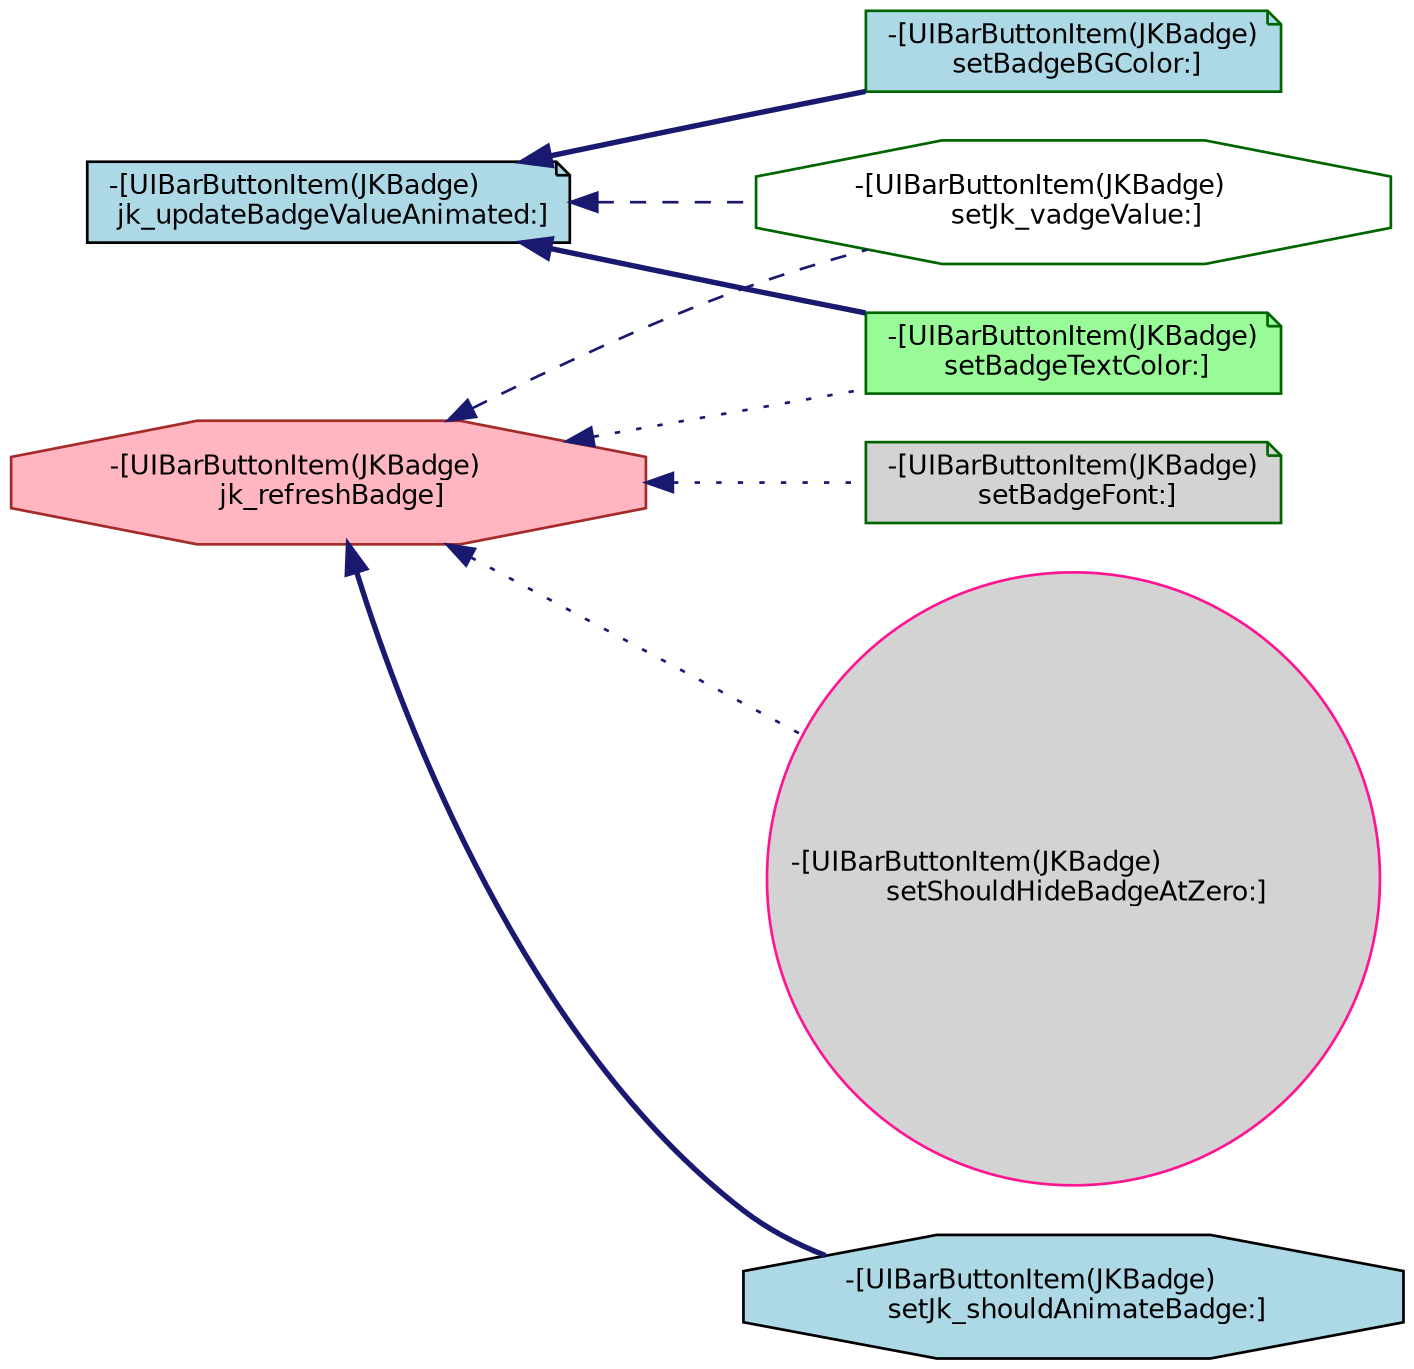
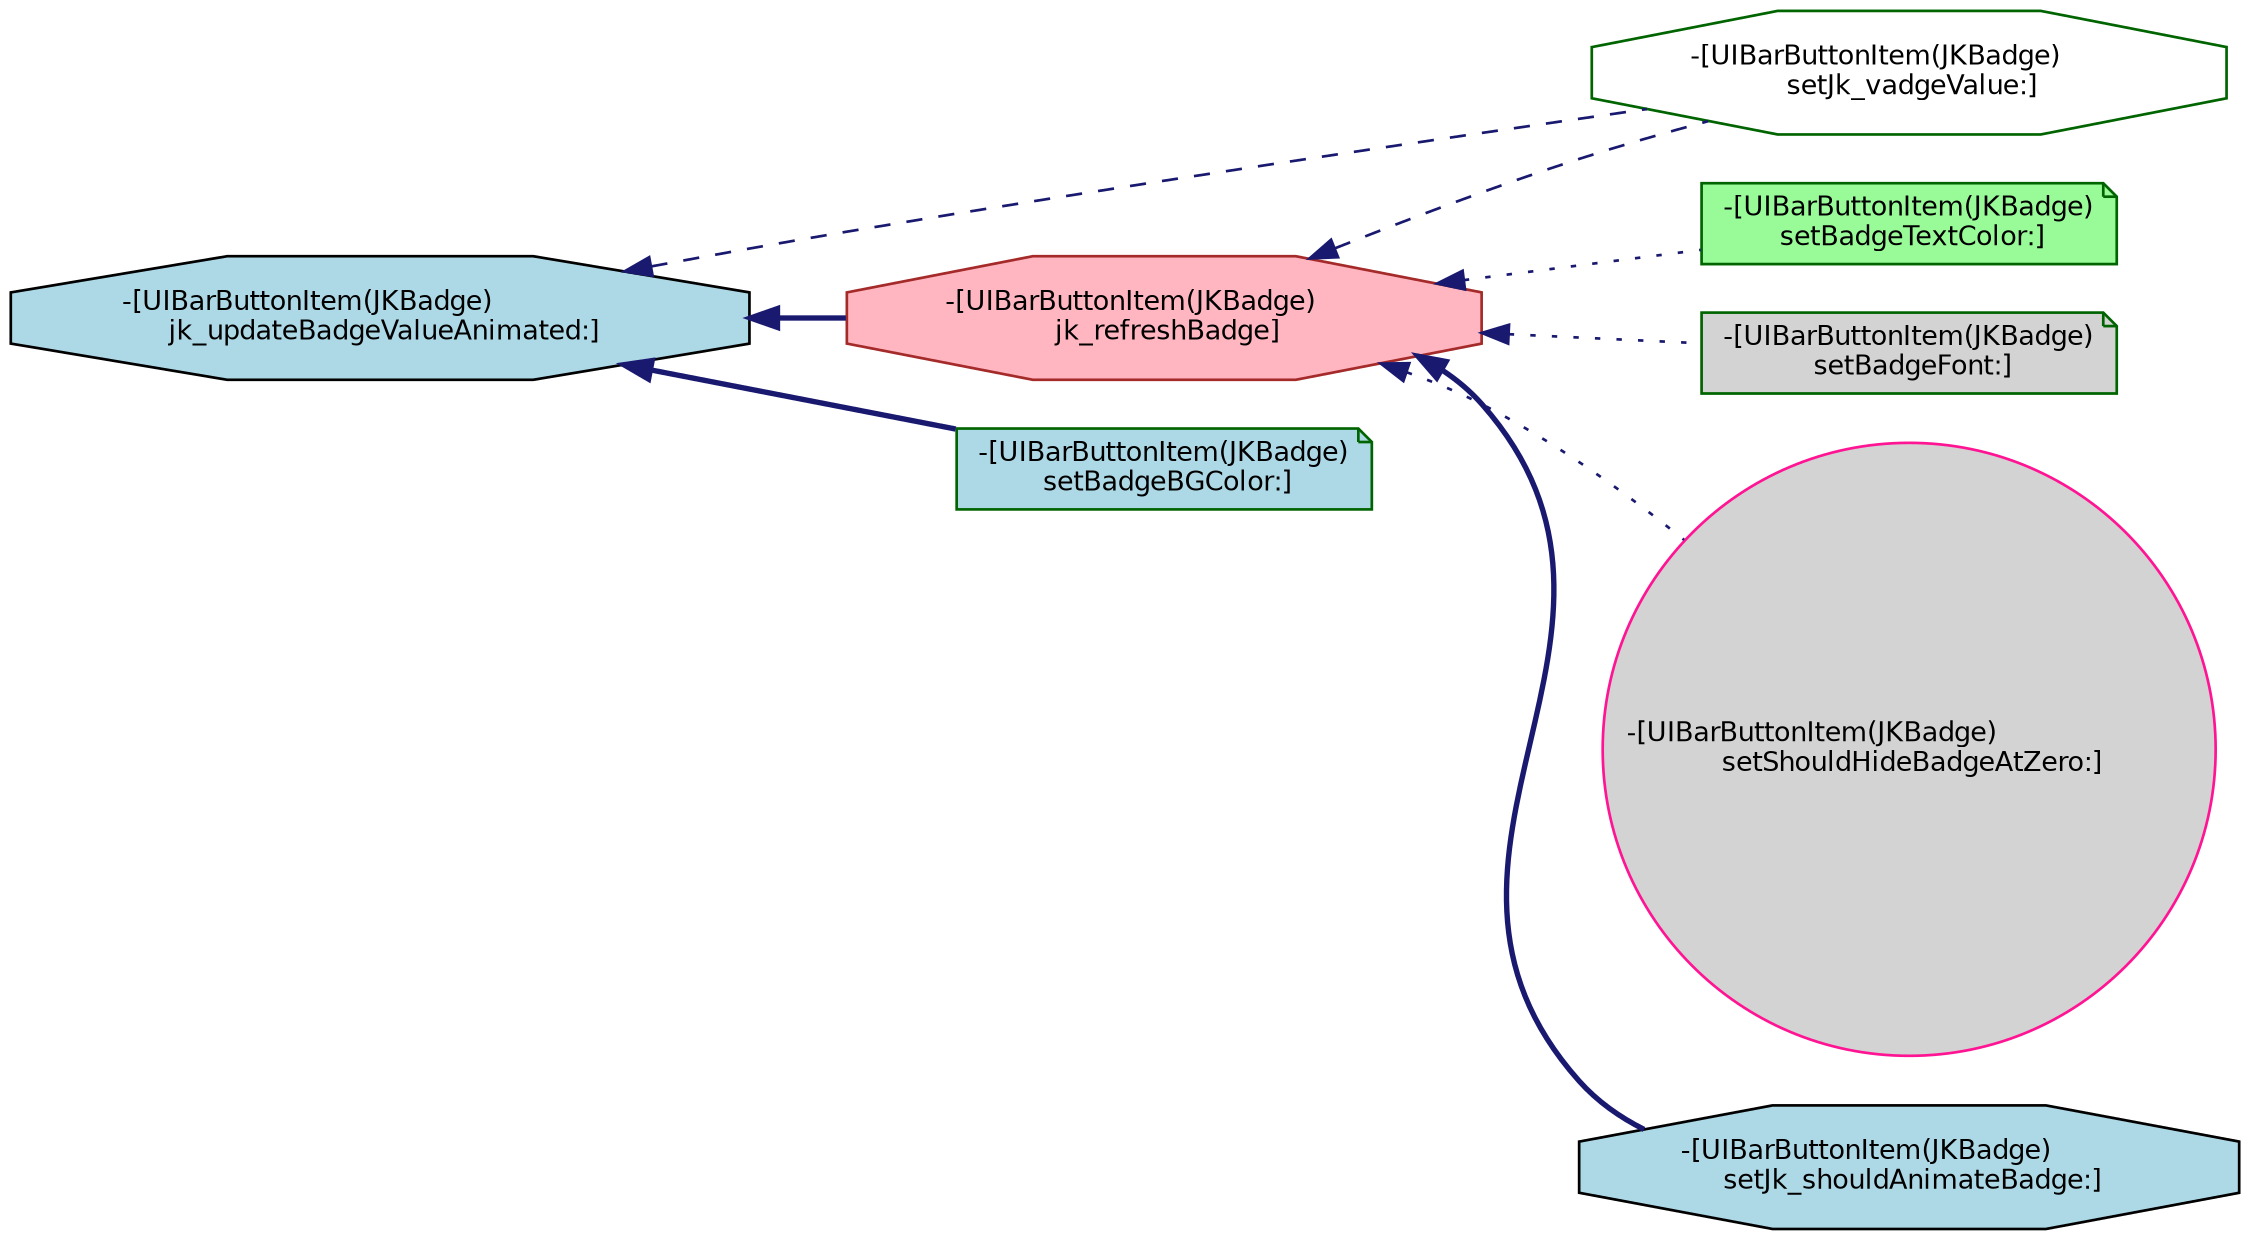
(329, 202) -> (380, 318)
(707, 281) -> (812, 318)
